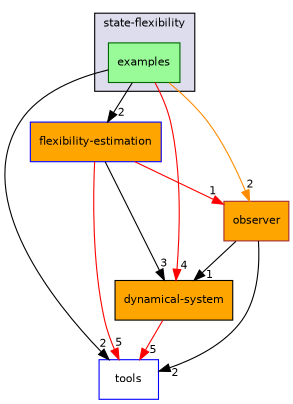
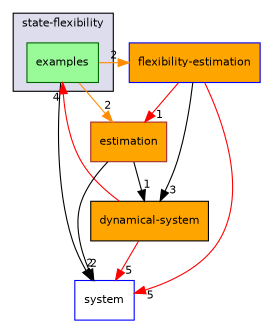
(122, 98) -> (106, 63)
(178, 174) -> (78, 155)
(256, 221) -> (129, 142)
(129, 380) -> (105, 300)
